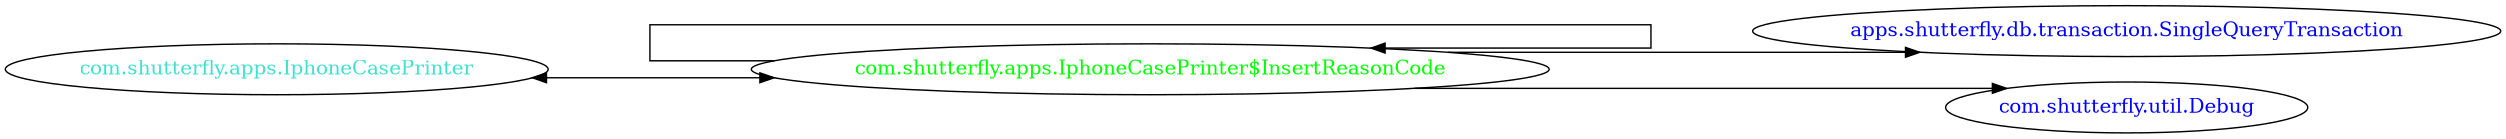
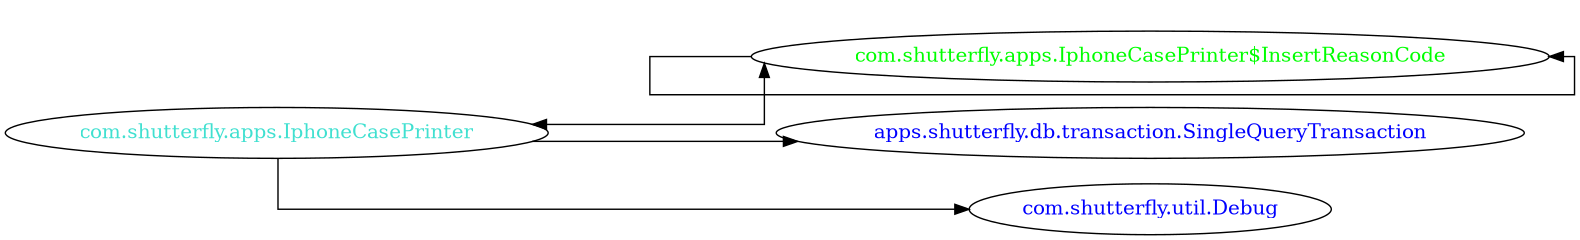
(1677, 52) -> (658, 141)
(1703, 88) -> (591, 209)
